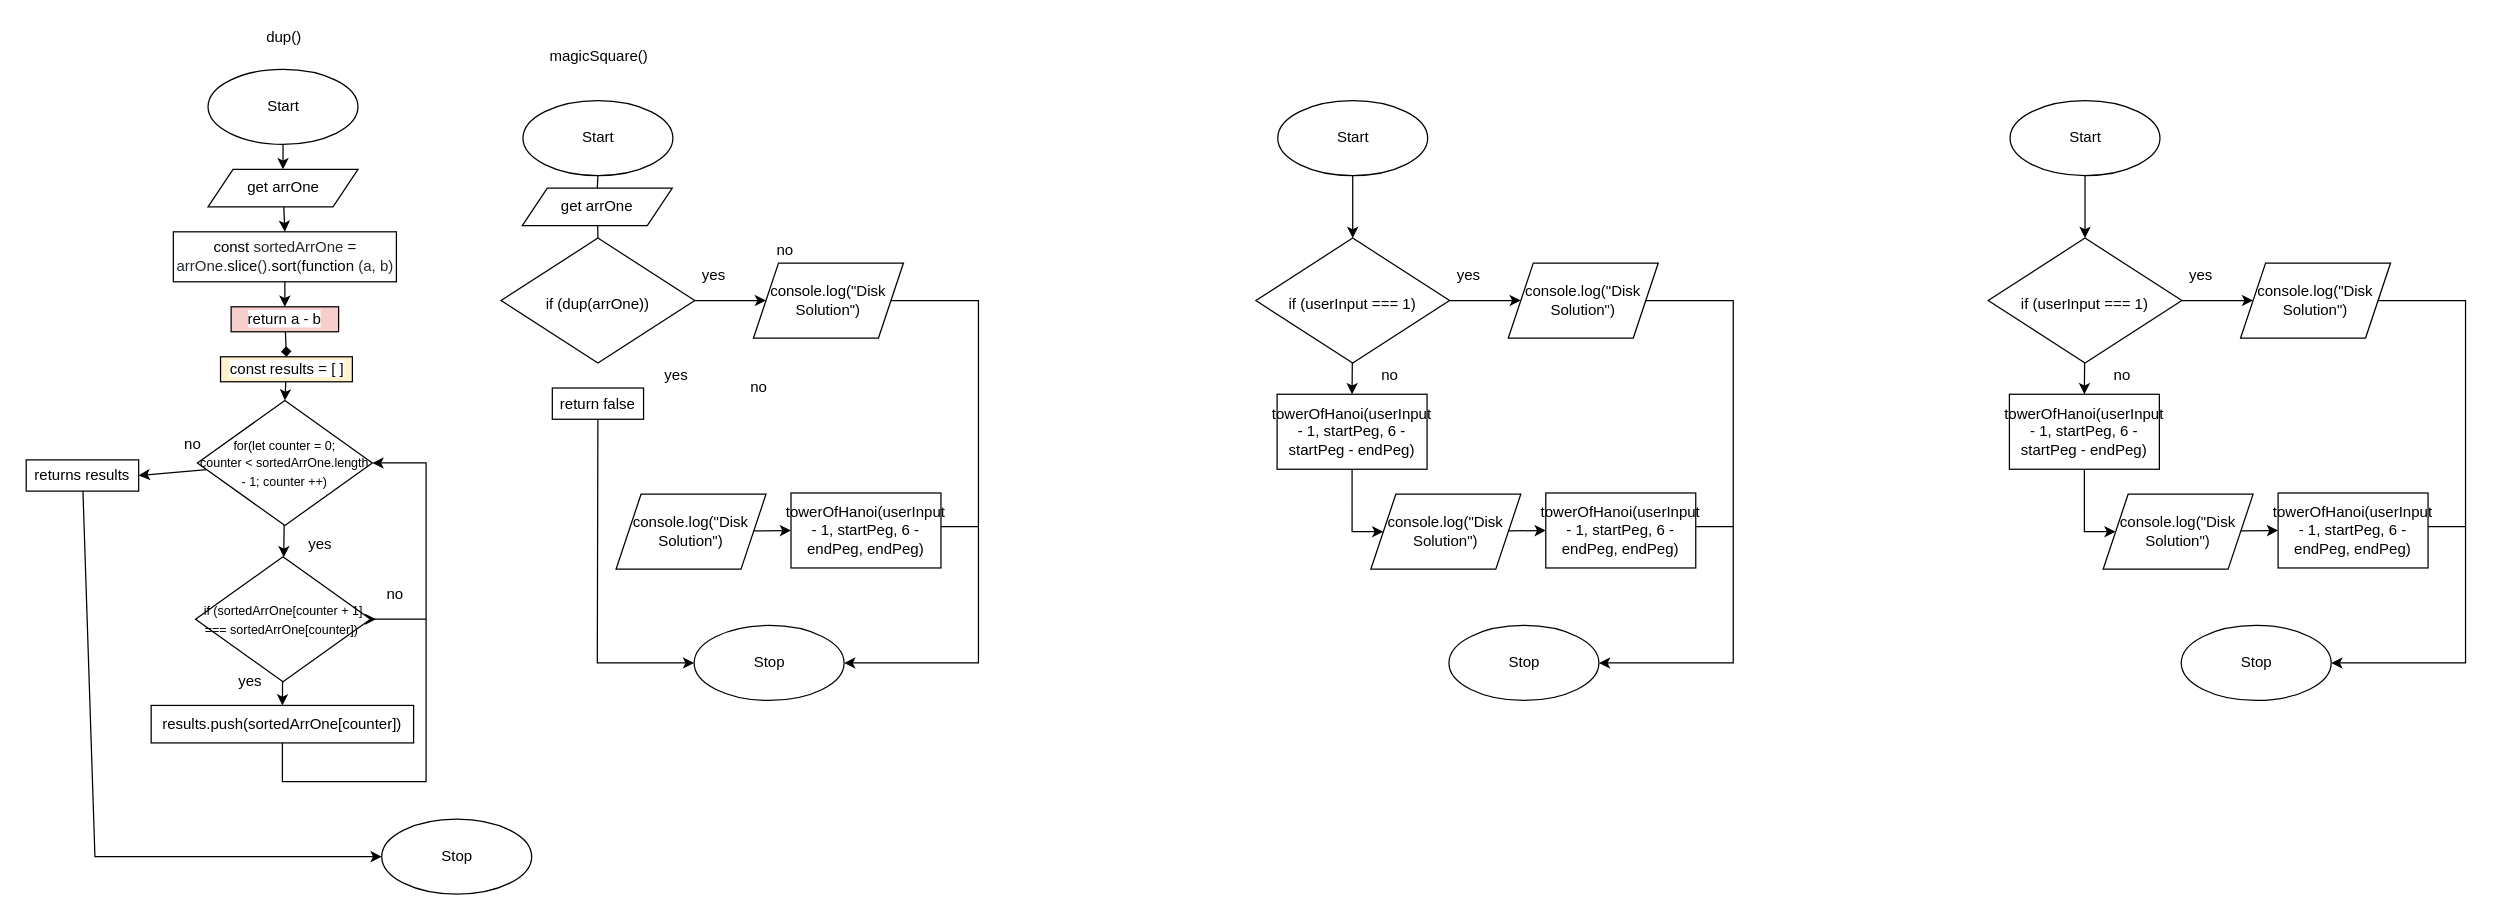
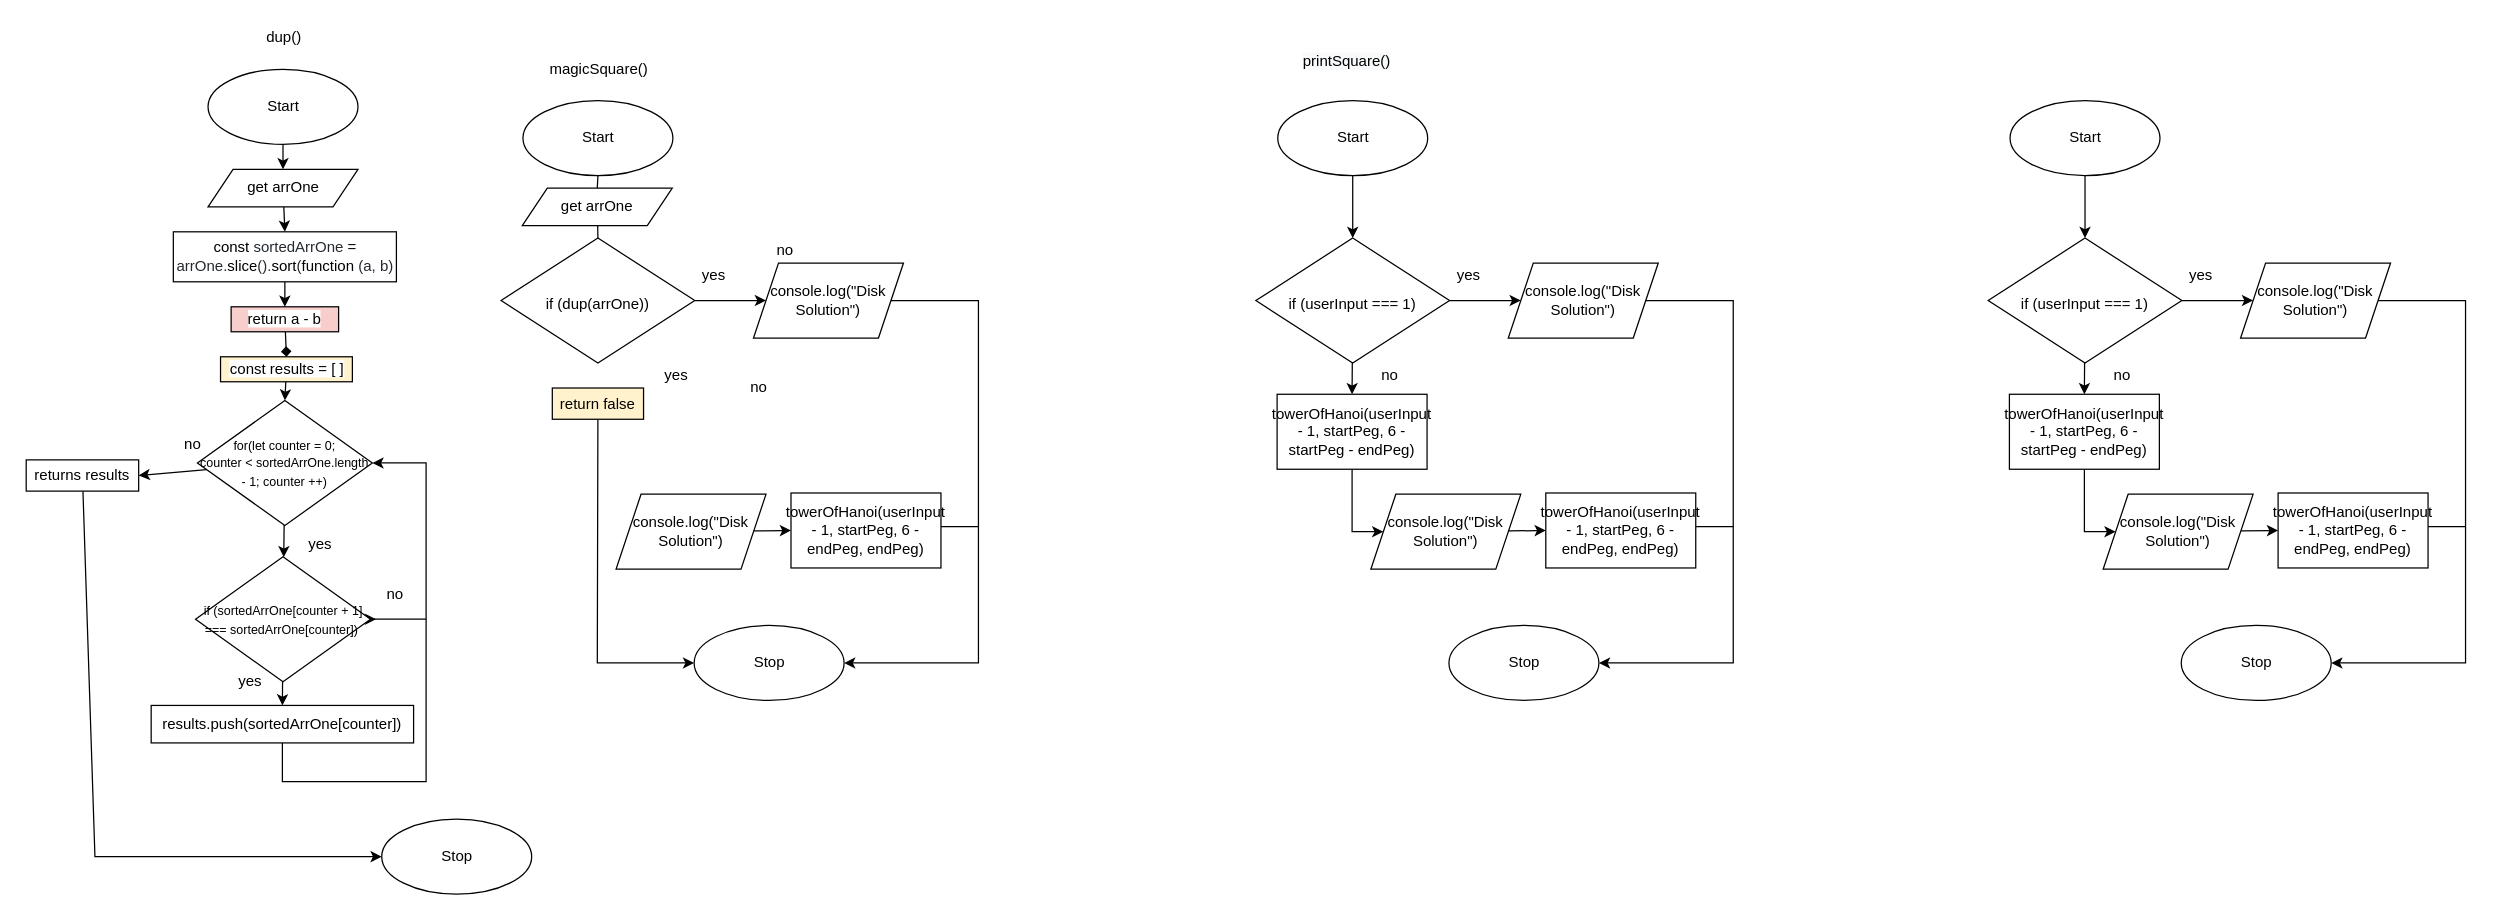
(598, 57) -> (598, 69)
none -> (1344, 63)
(598, 404) -> (598, 404)
